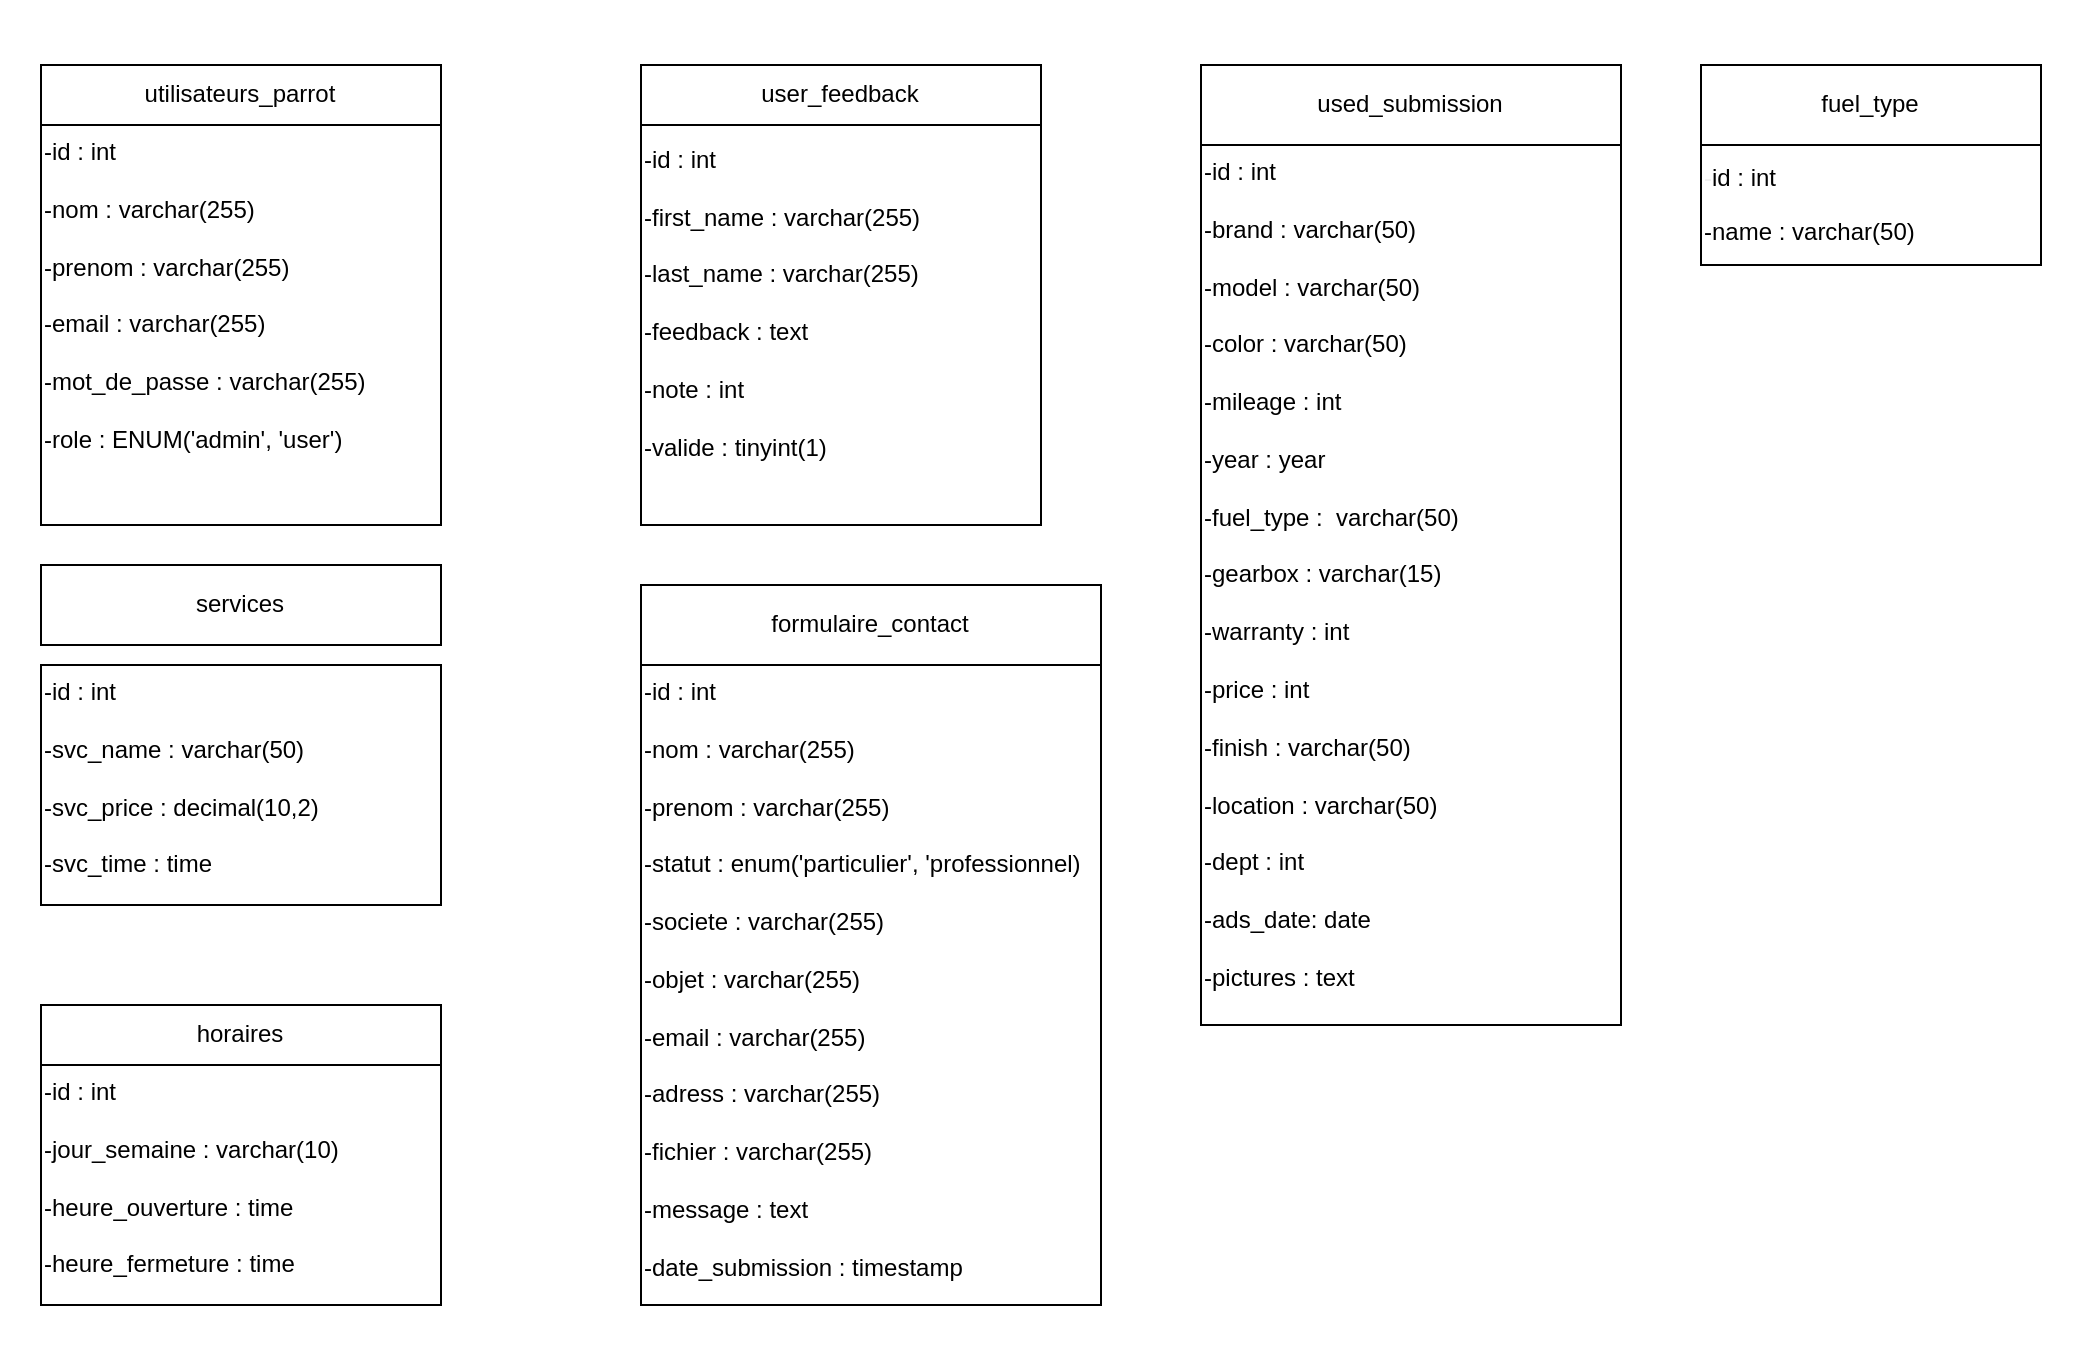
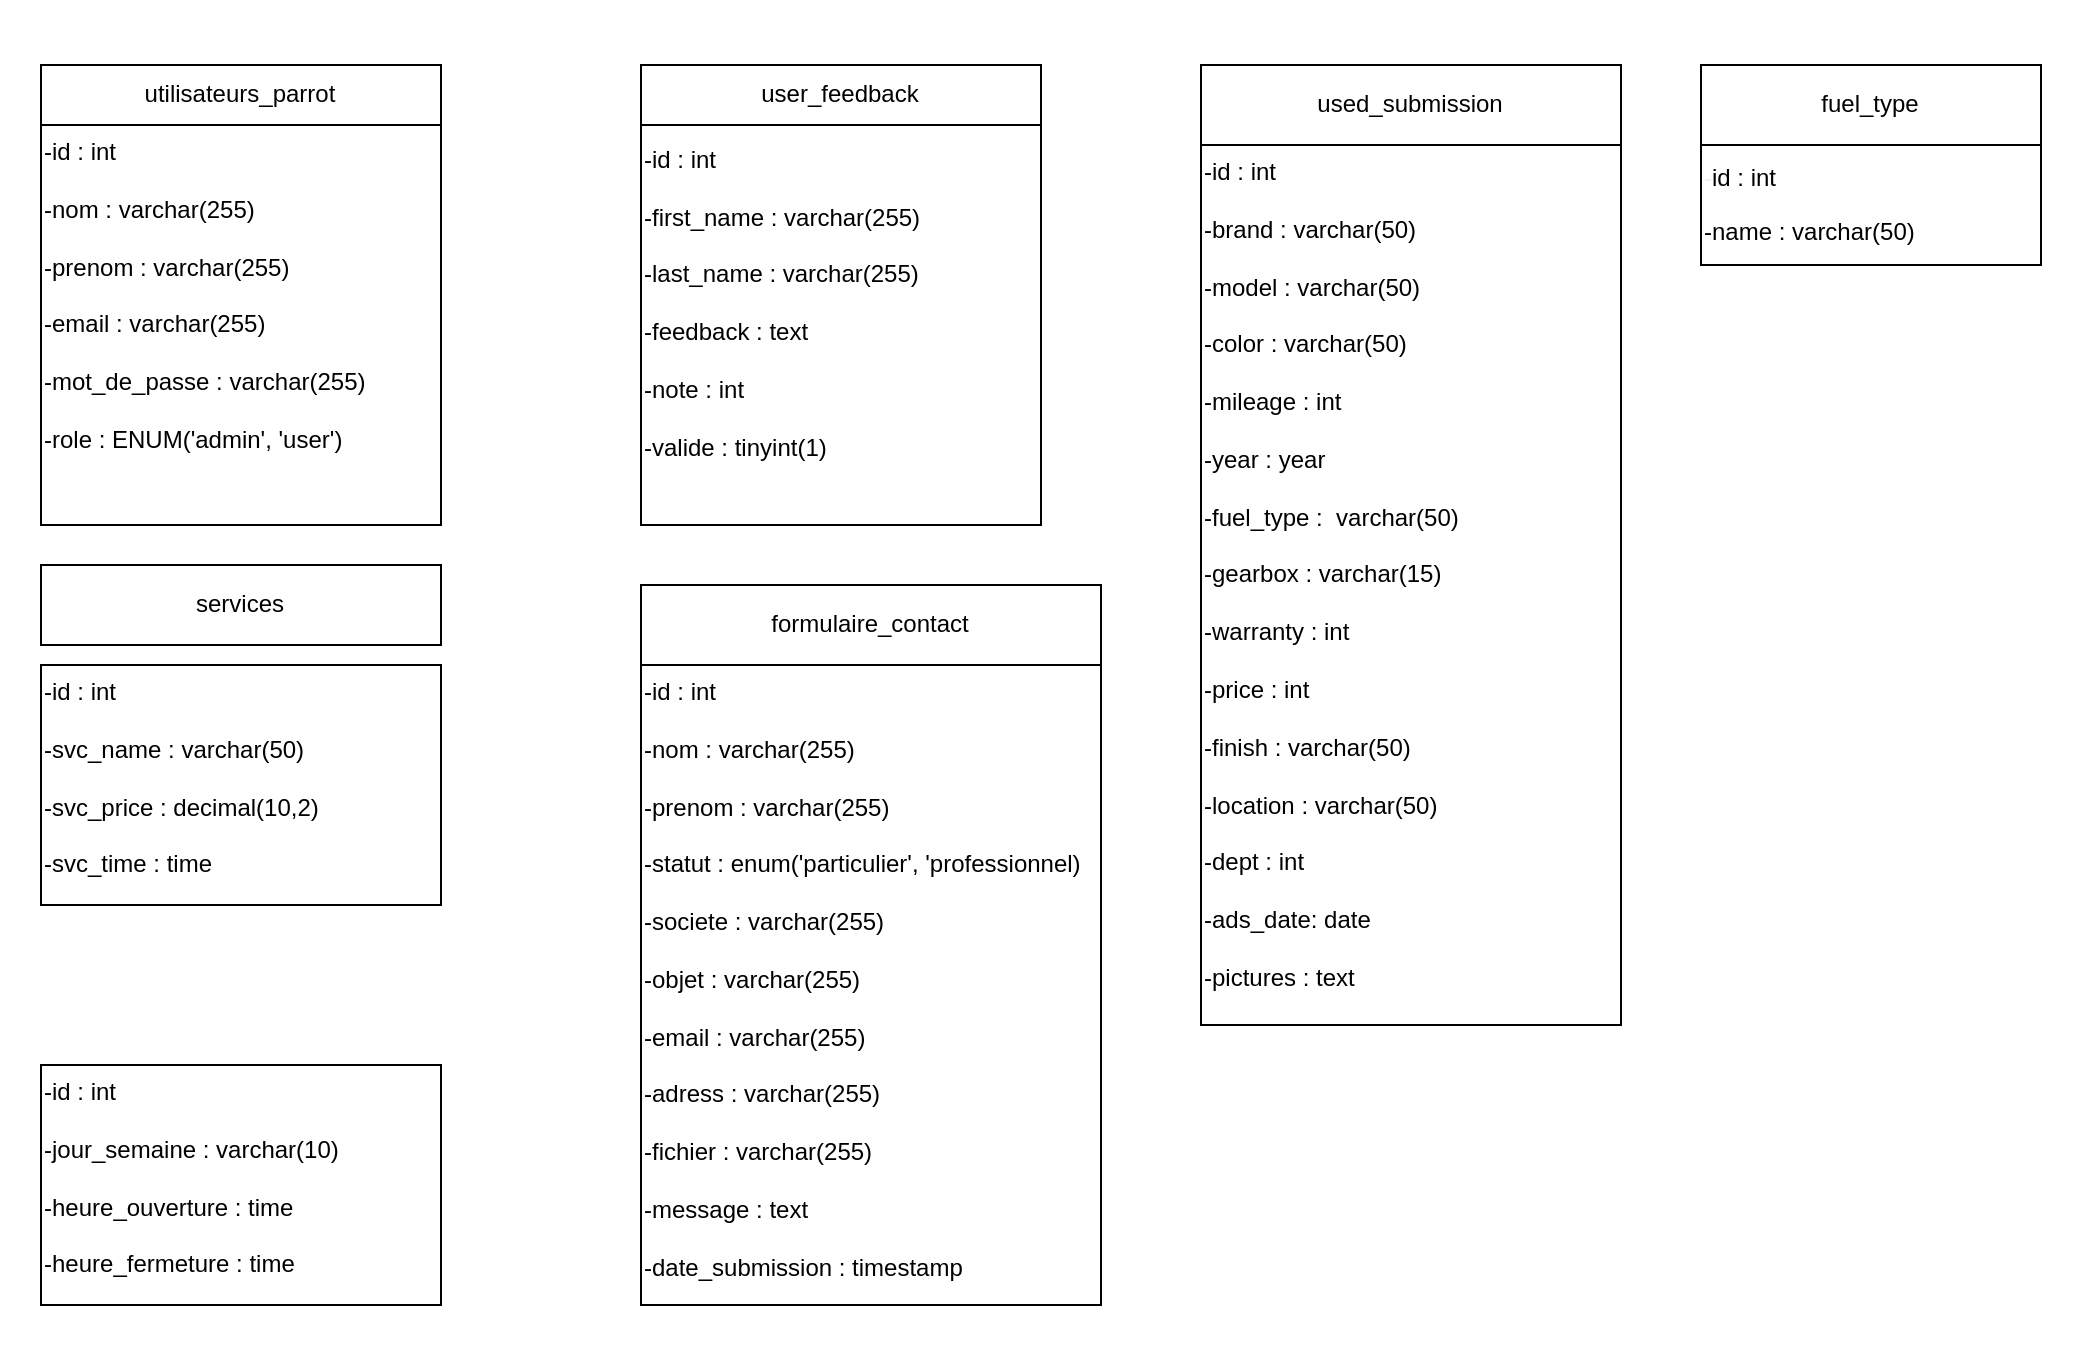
(241, 1035) -> none
